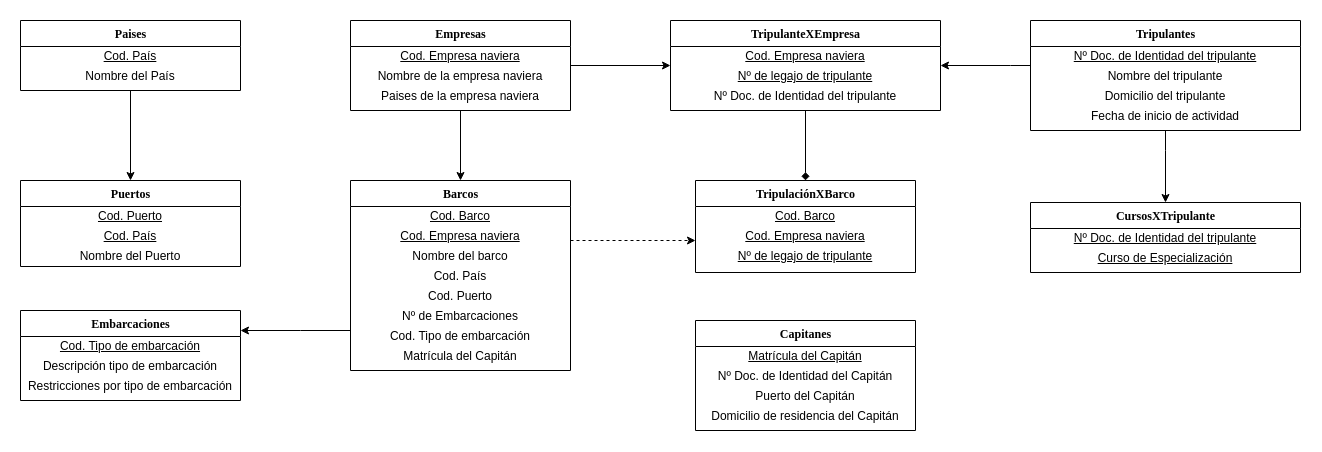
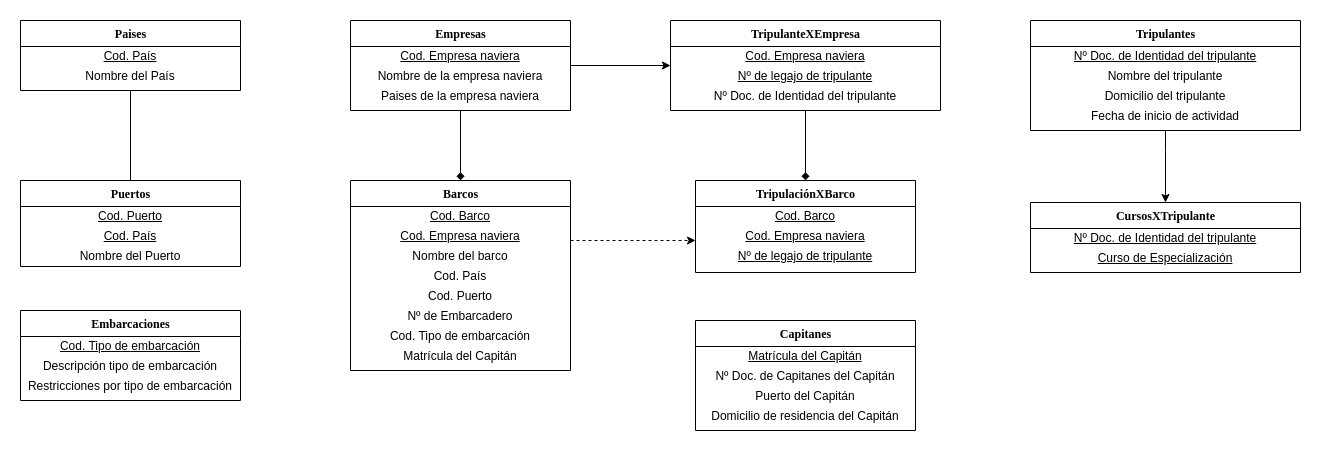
(989, 66) -> none
(131, 172) -> (131, 175)
(461, 172) -> (461, 172)
(461, 317) -> (461, 317)
(299, 331) -> none
(806, 377) -> (806, 377)
